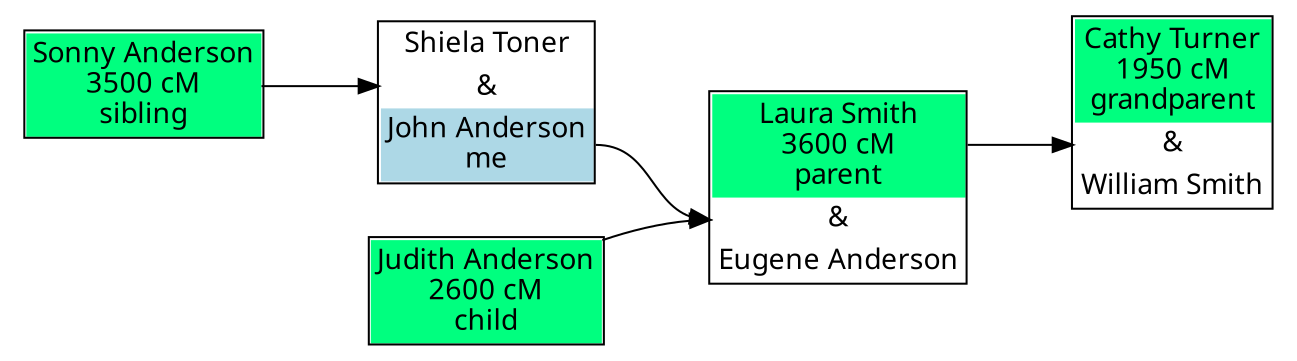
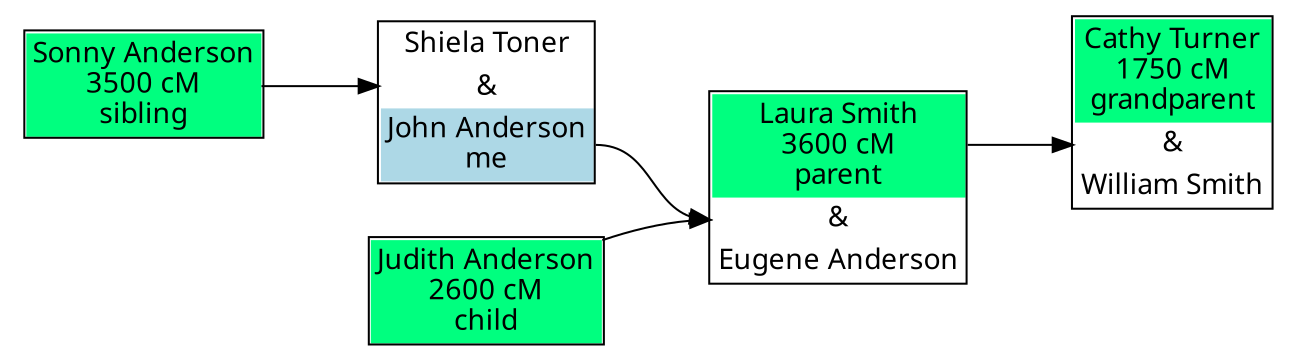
(1173, 70) -> (1173, 70)
